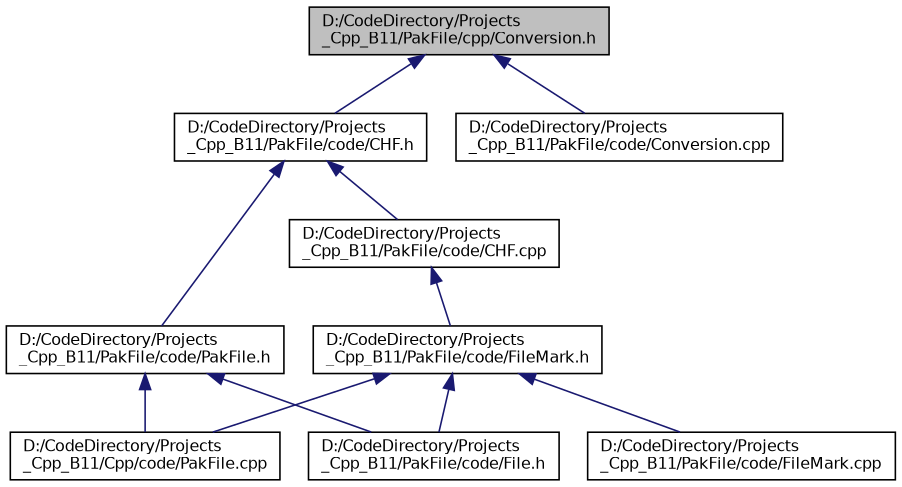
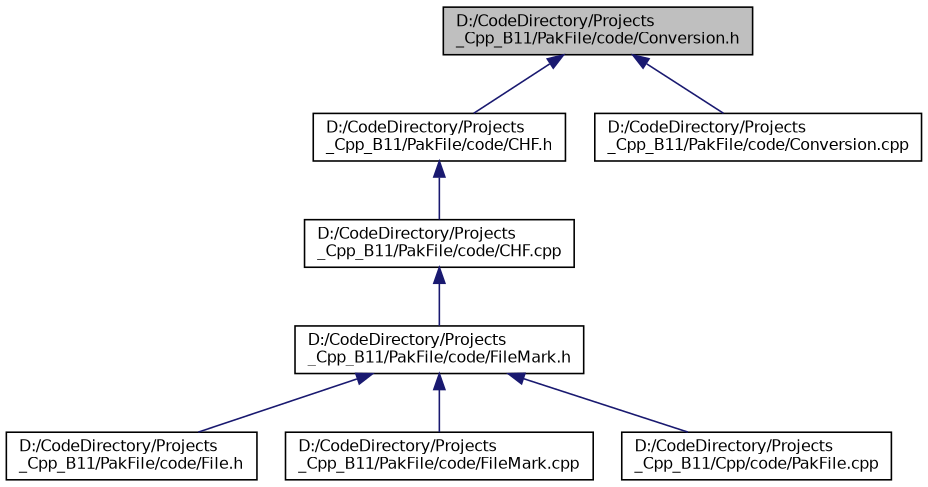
(459, 31) -> (598, 31)
(145, 350) -> none
